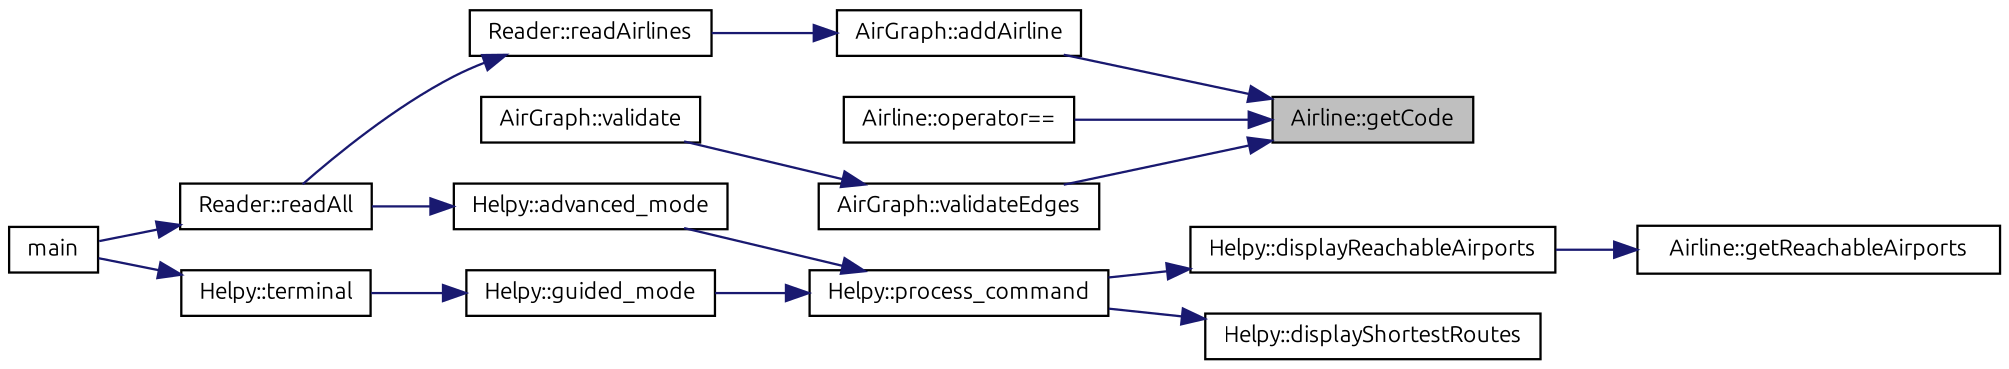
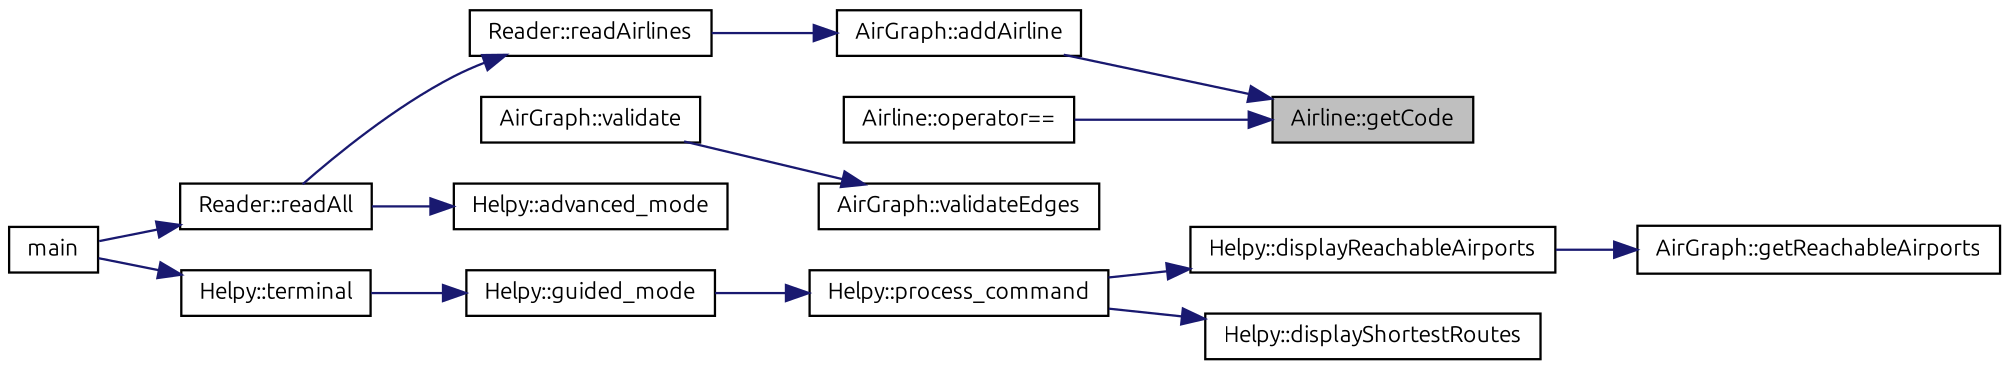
(1156, 165) -> none
(763, 247) -> none
(1819, 250) -> (1819, 250)
